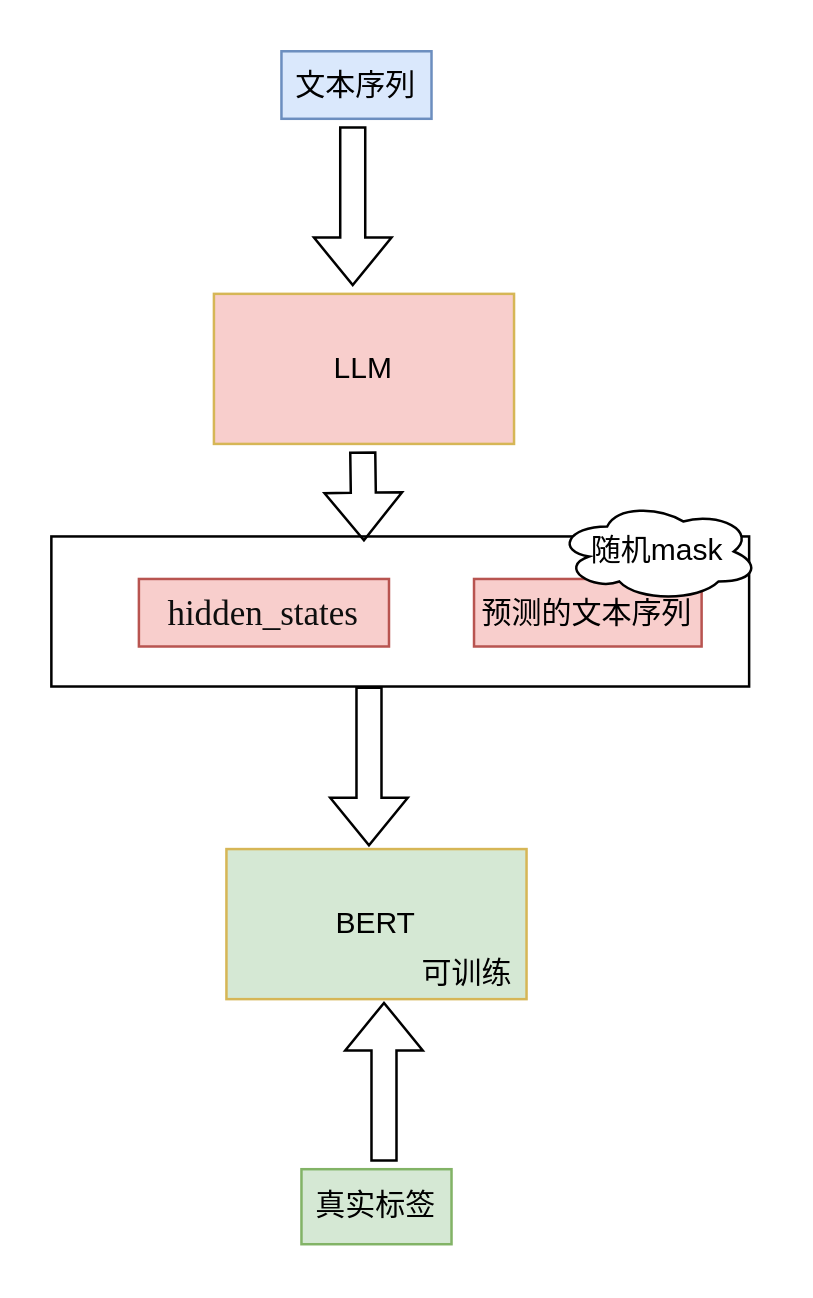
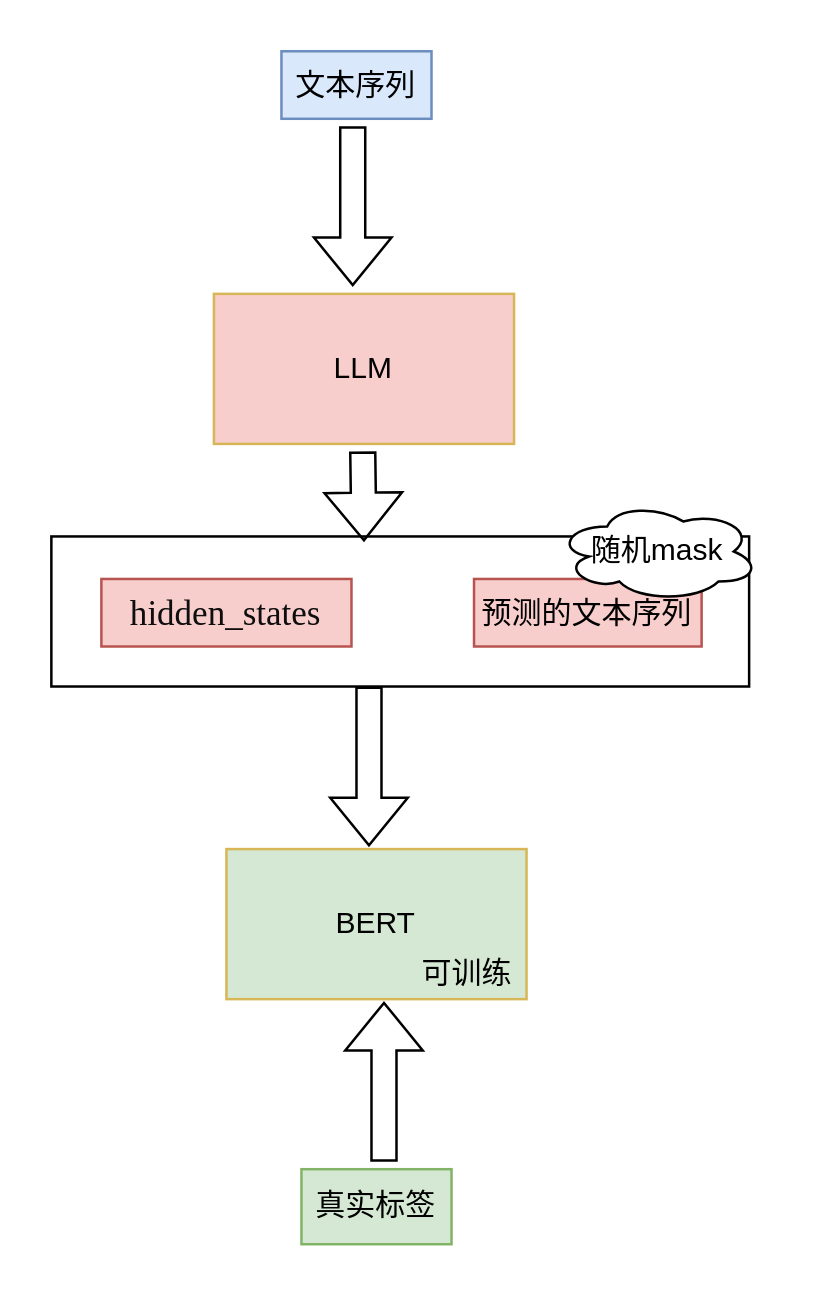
(264, 613) -> (226, 613)
